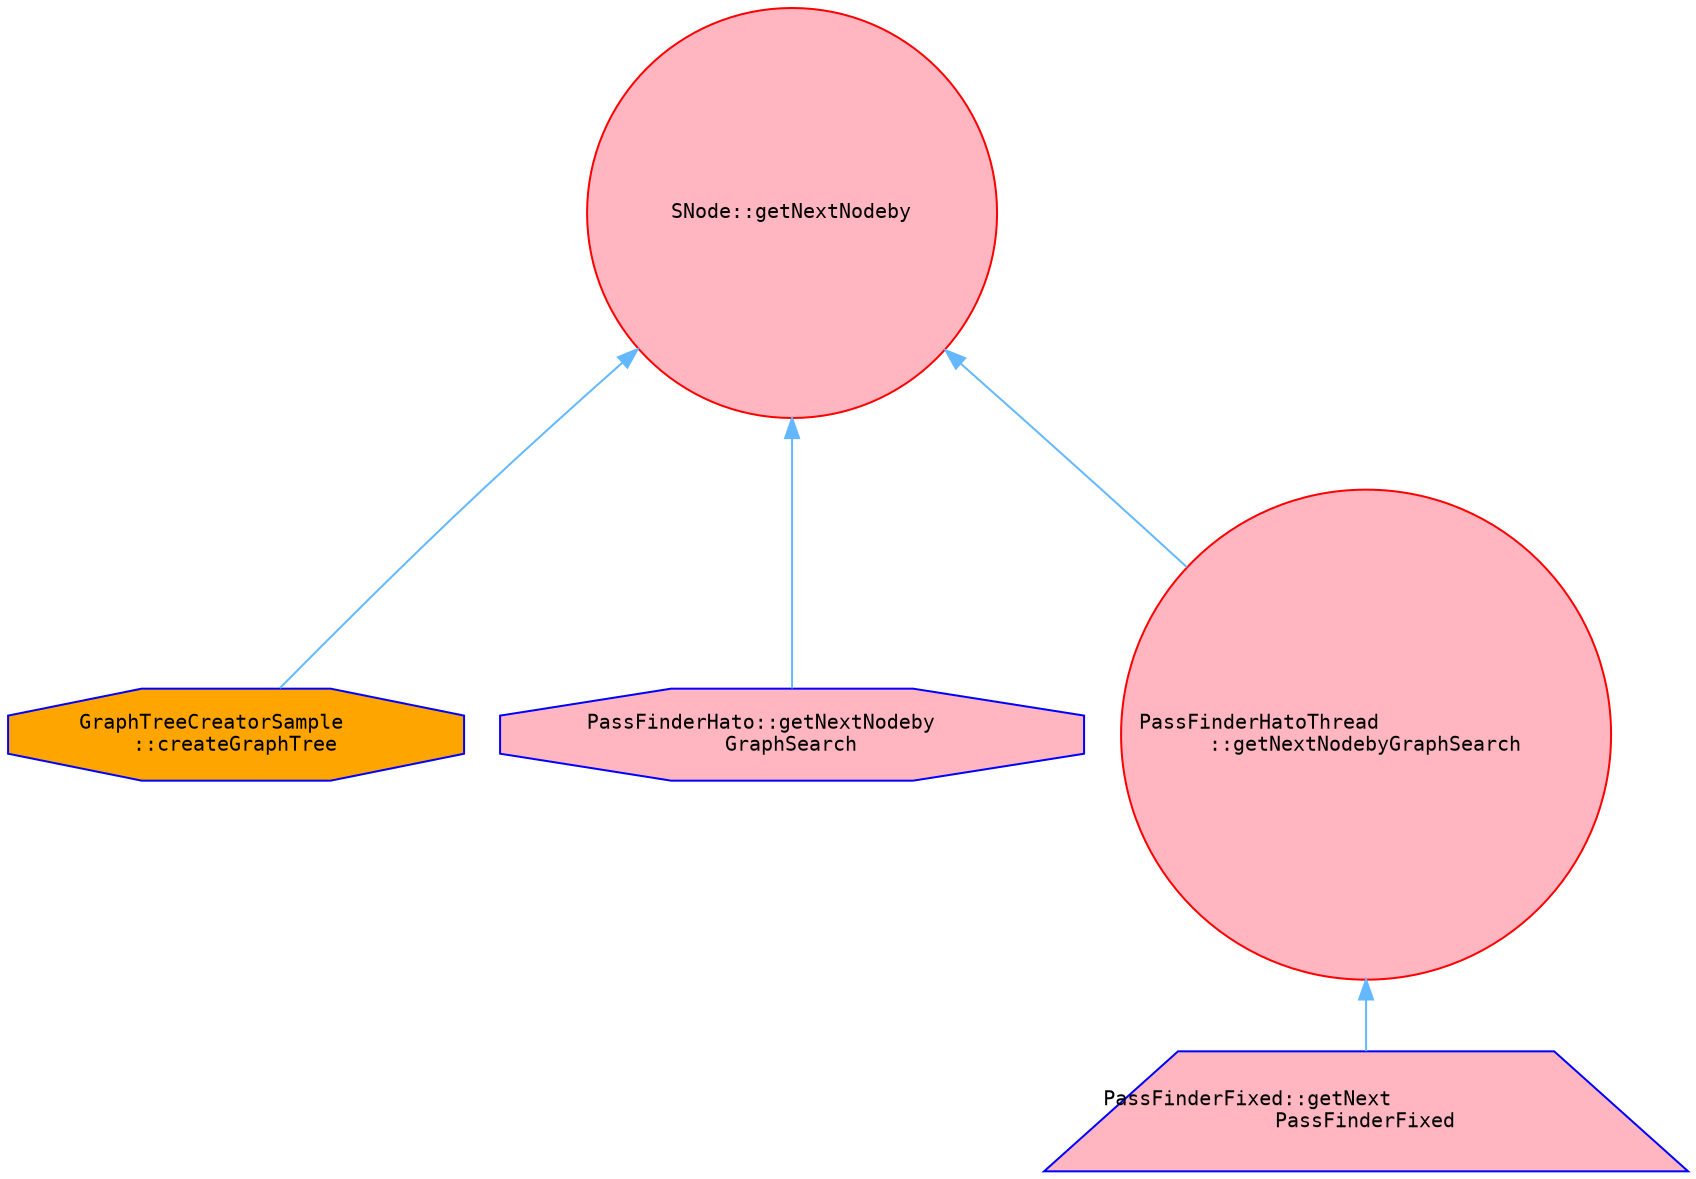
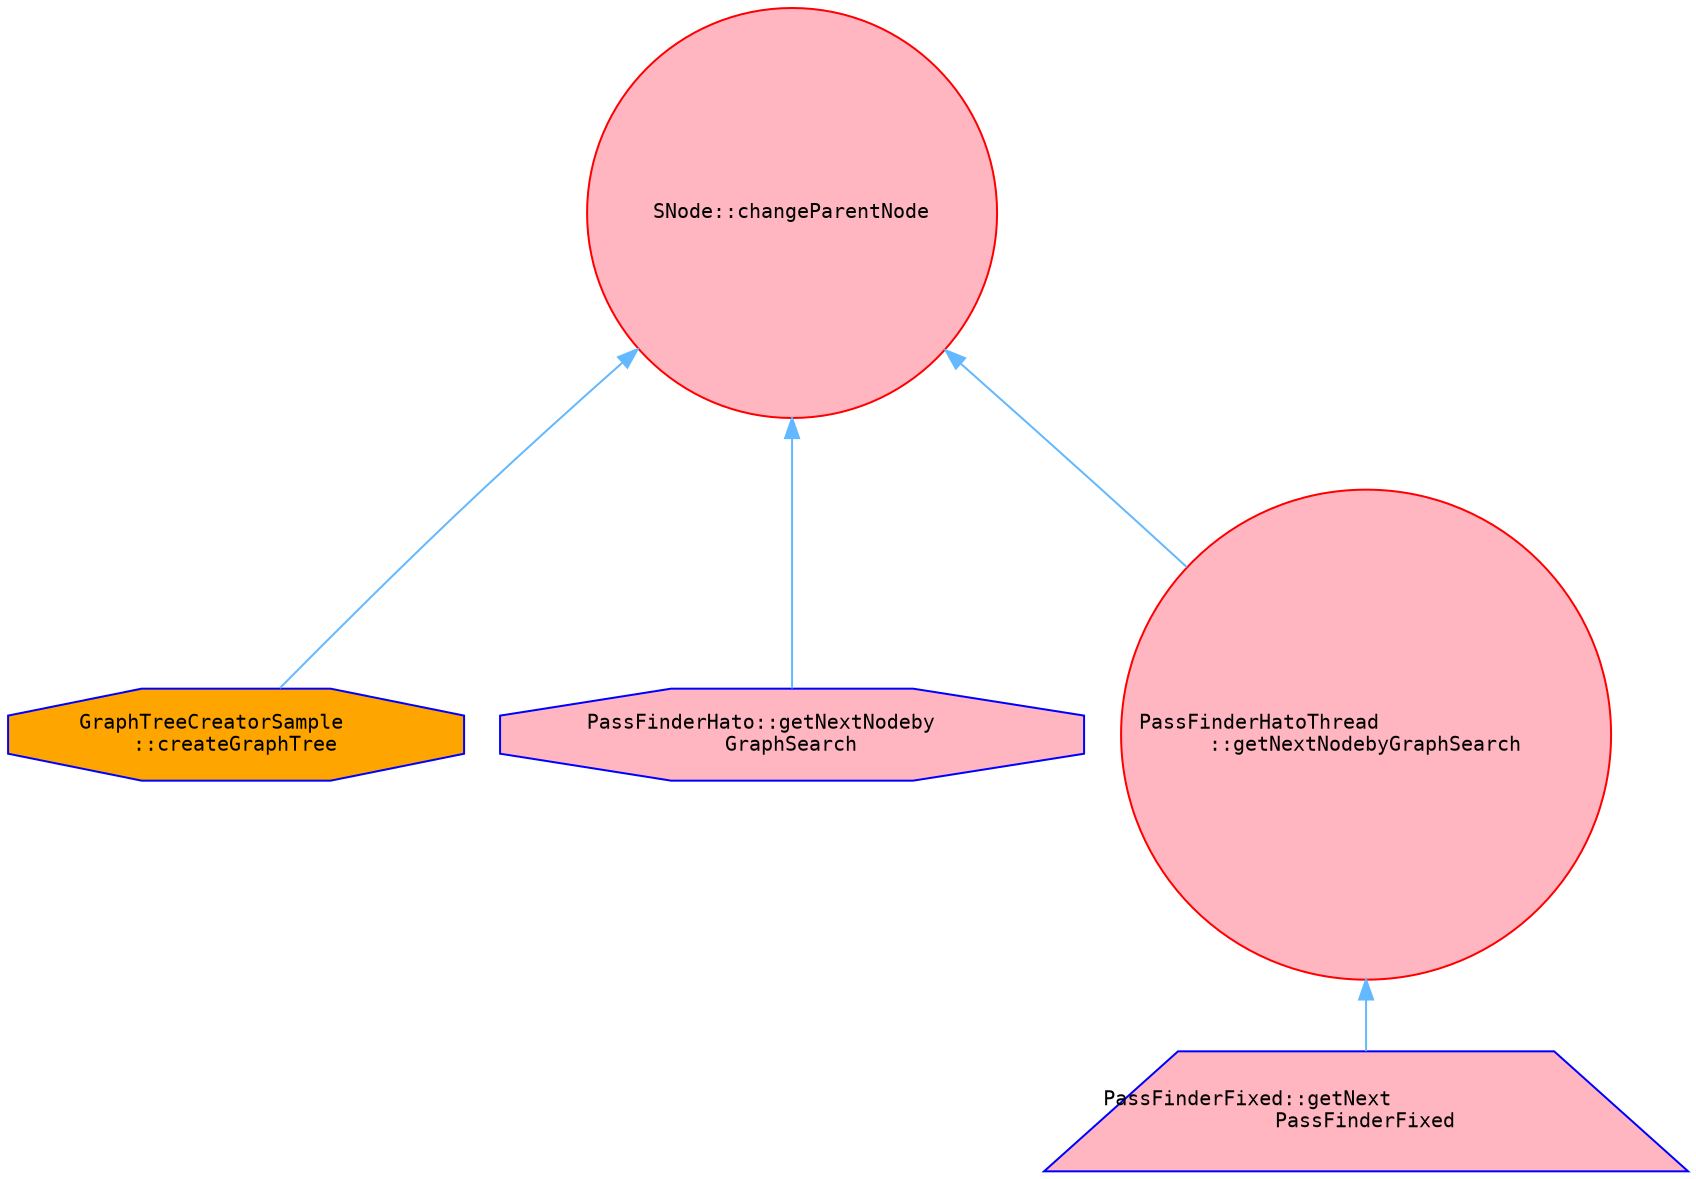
(792, 213) -> (792, 213)
